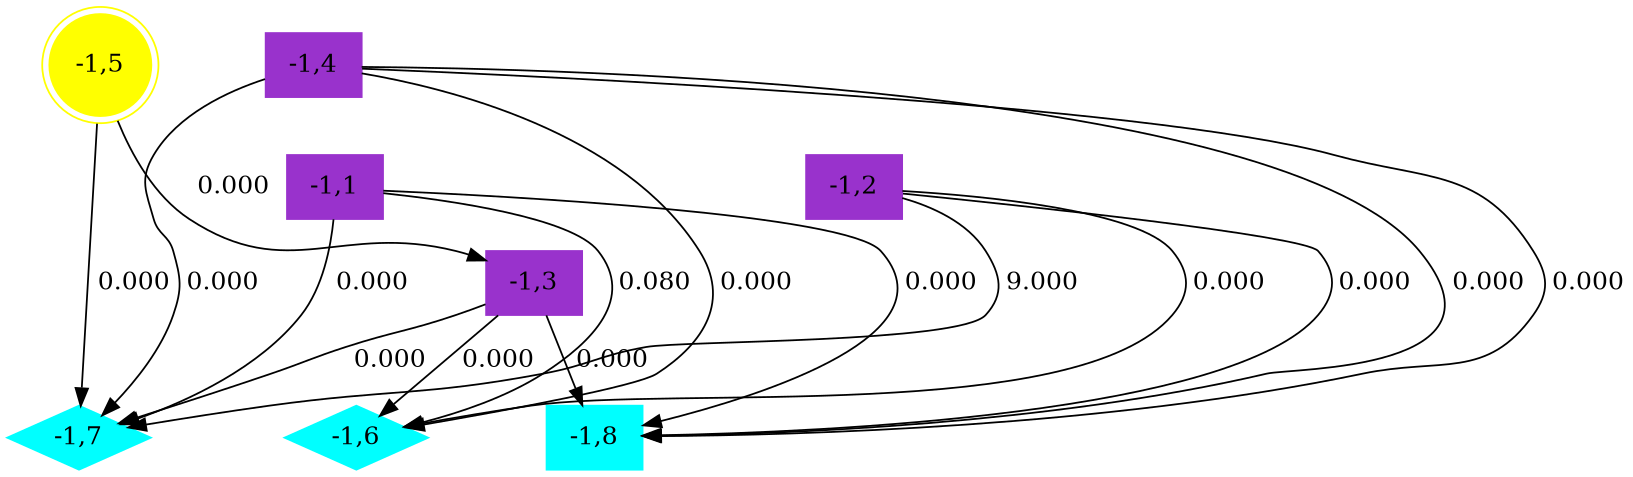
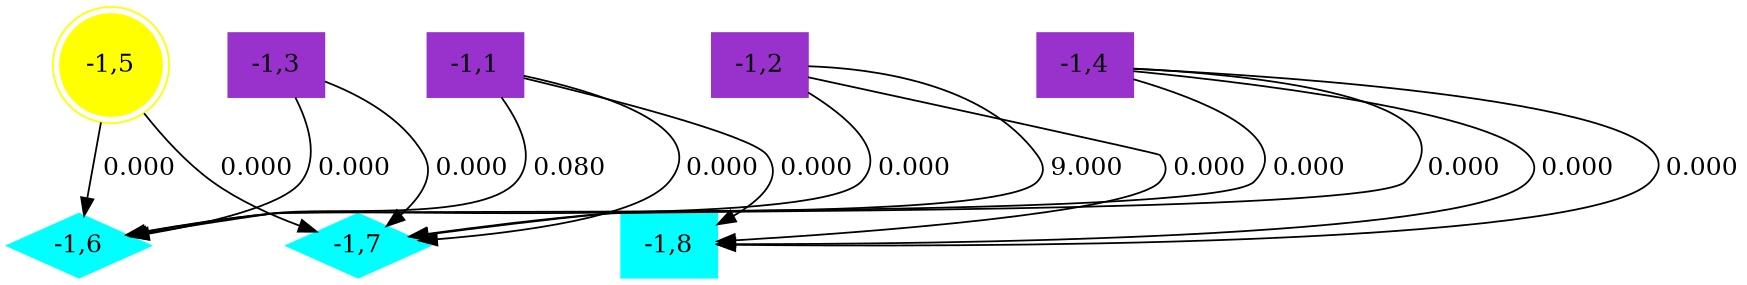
(265, 248) -> (94, 160)
(559, 348) -> none
